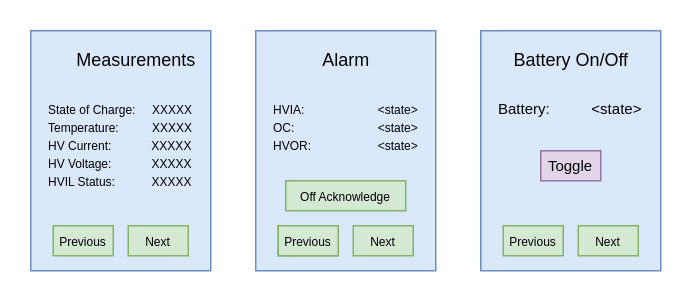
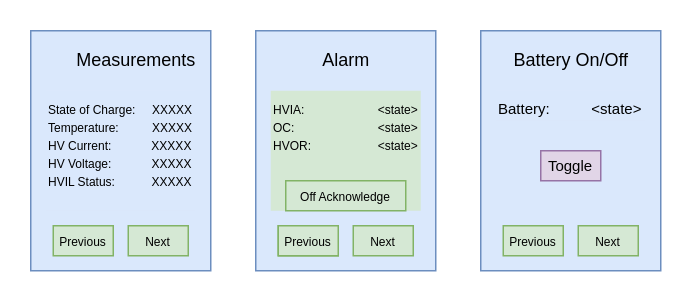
(346, 151) -> (346, 151)
